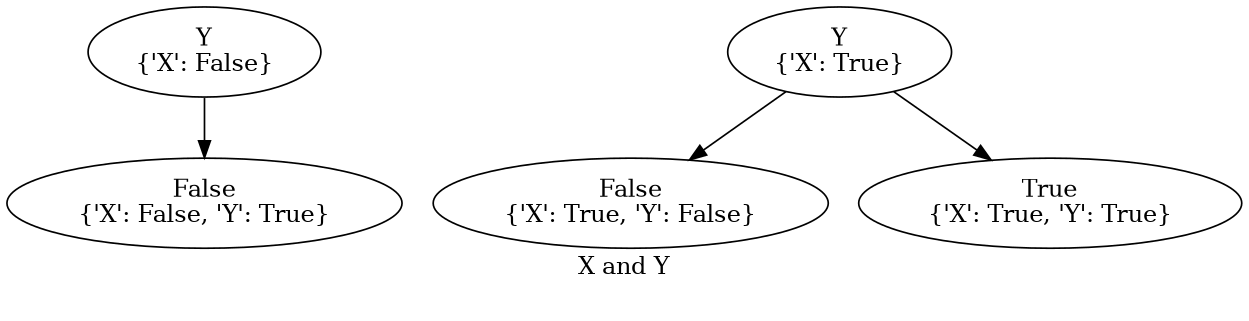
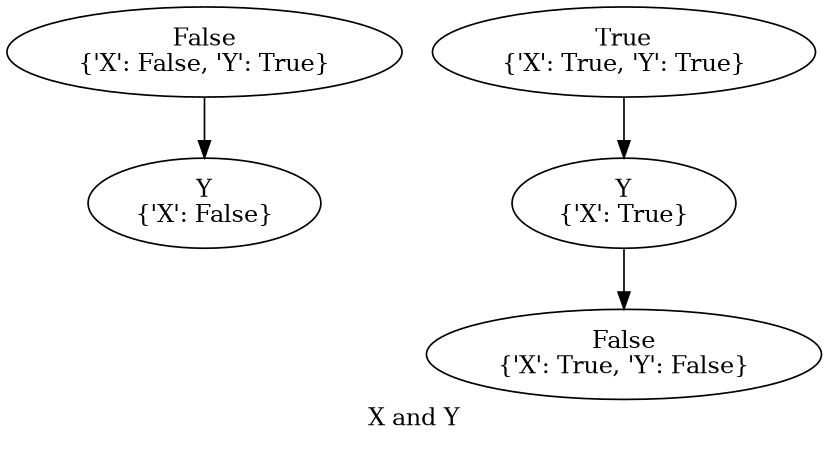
(204, 119) -> (204, 119)
(935, 121) -> (624, 119)
